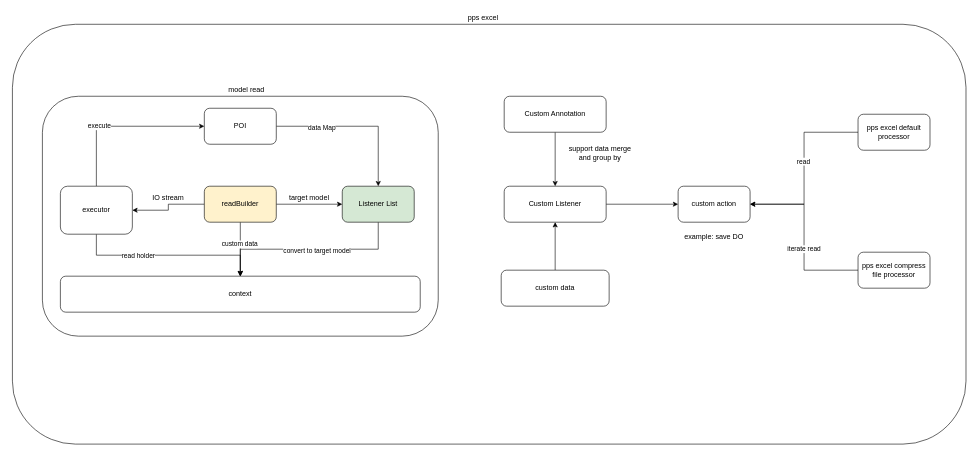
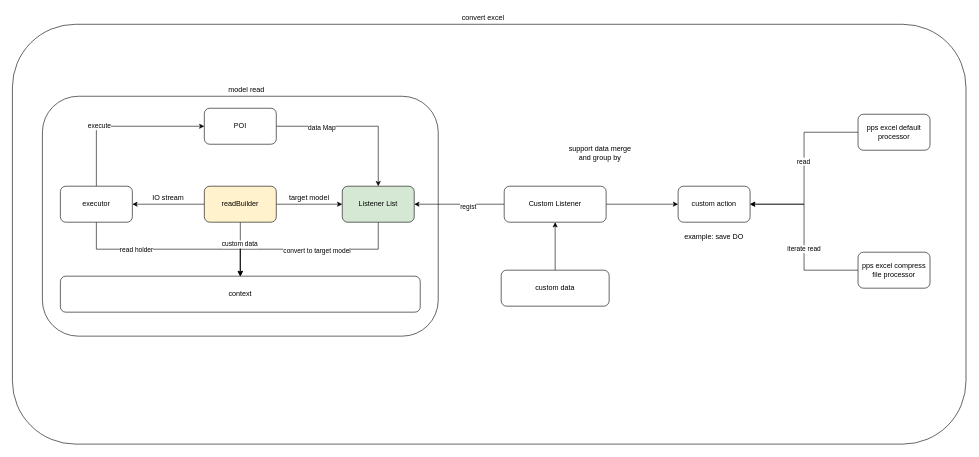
(483, 18) -> (483, 18)
(555, 114) -> none
(555, 180) -> none
none -> (468, 204)
(96, 210) -> (96, 204)
